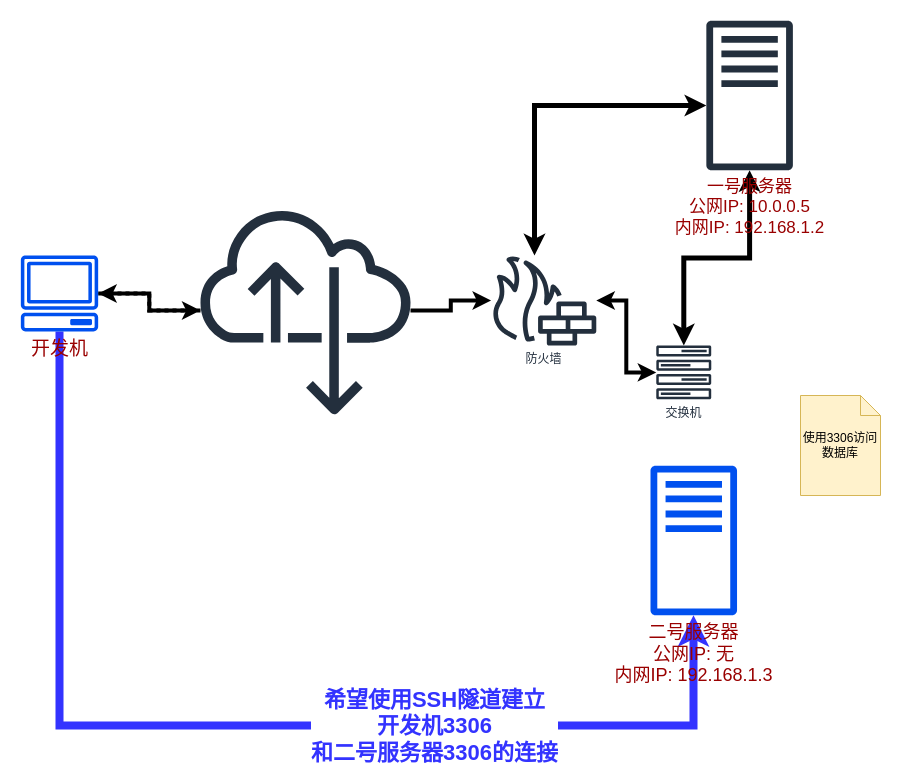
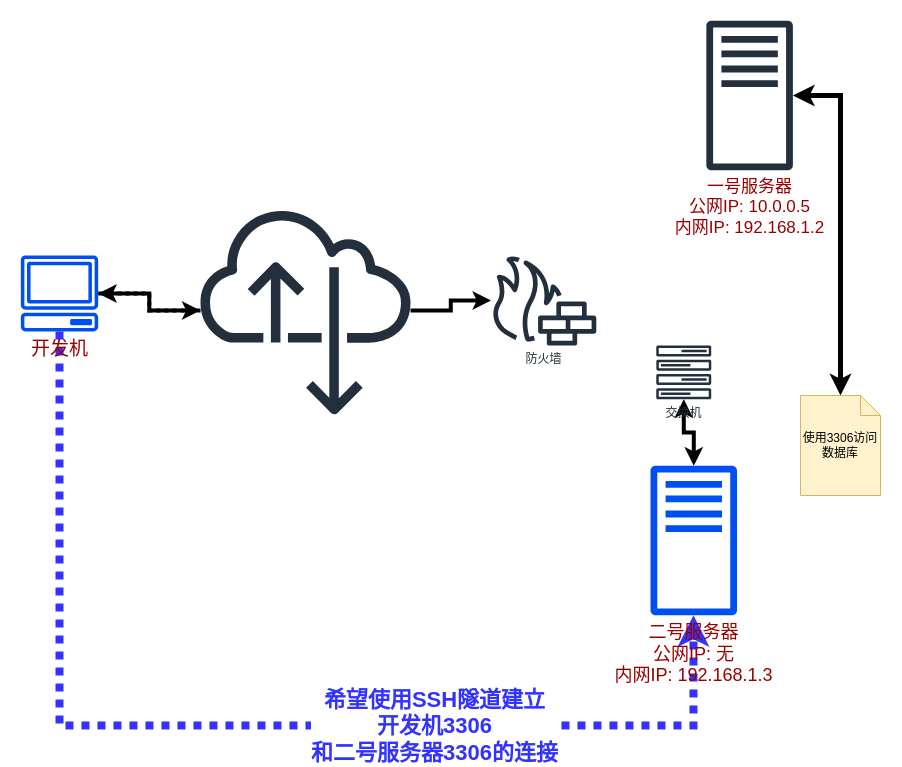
(546, 106) -> none
(717, 258) -> (841, 222)
(626, 337) -> (689, 433)
(60, 653) -> (60, 653)
